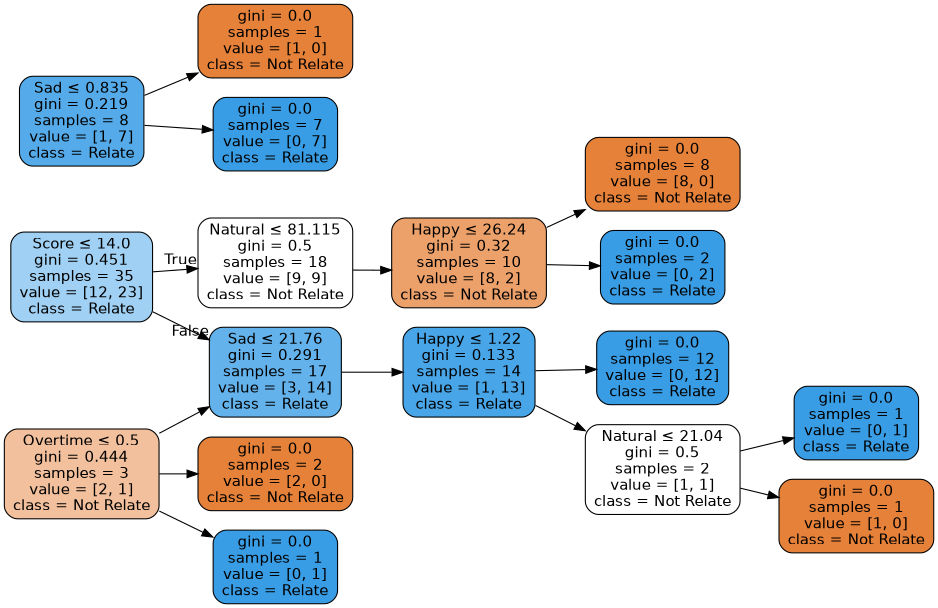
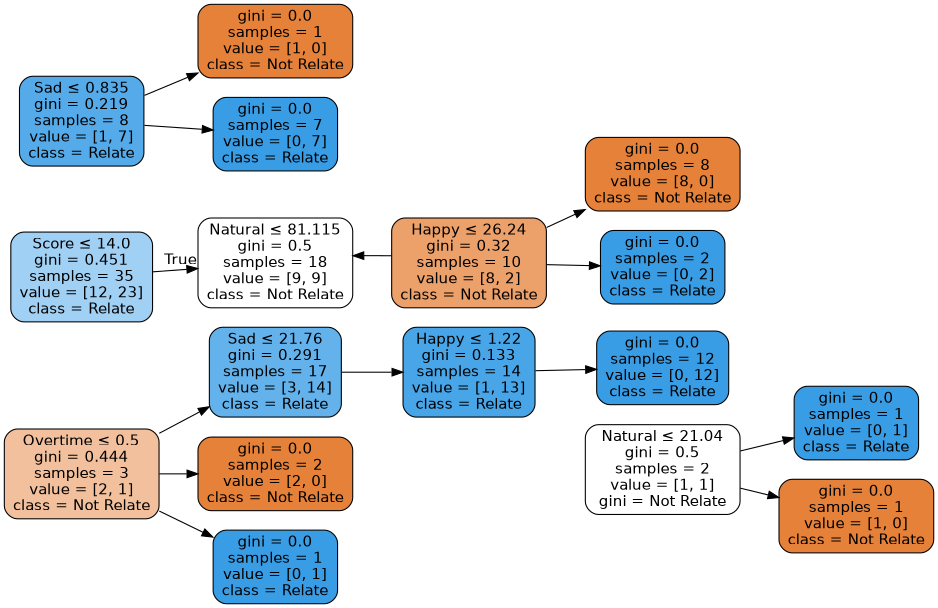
(367, 270) -> (378, 256)
(176, 323) -> none
(556, 416) -> none
(663, 501) -> (663, 501)
